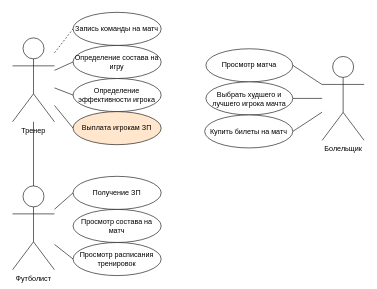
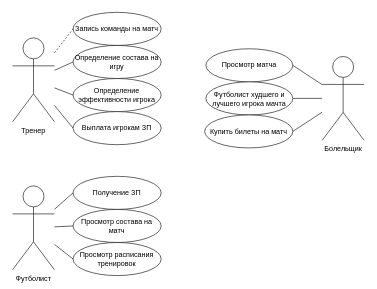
(250, 99) -> (250, 99)
(117, 128) -> (117, 128)
(34, 154) -> (64, 227)
